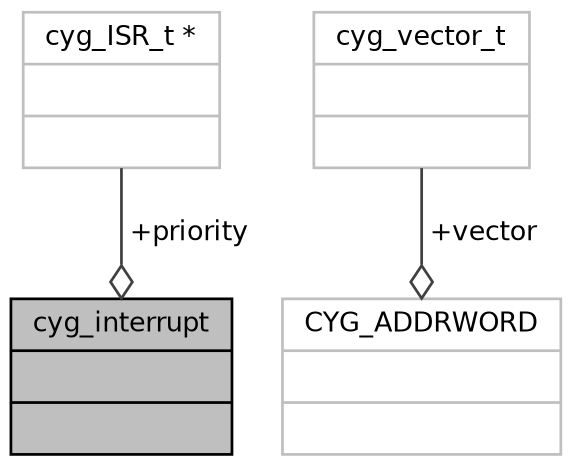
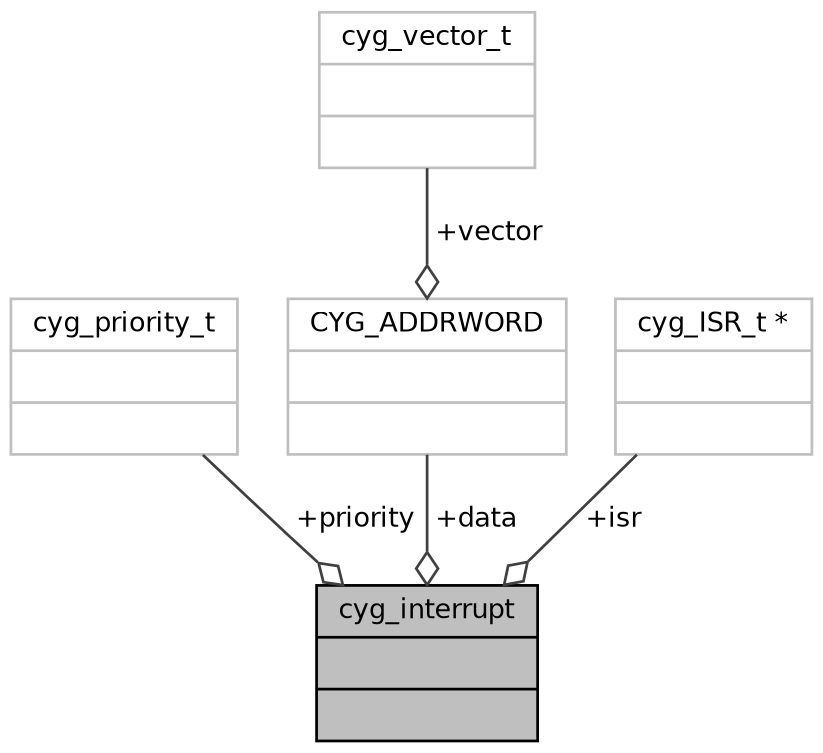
(186, 233) -> (610, 520)
none -> (124, 377)
none -> (427, 503)
